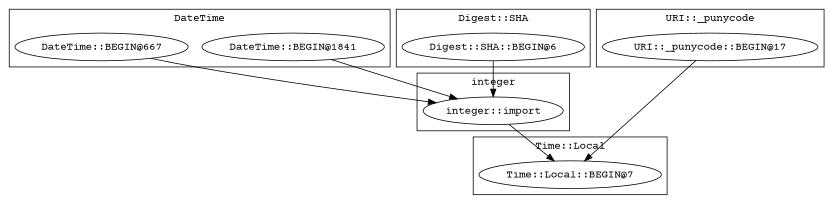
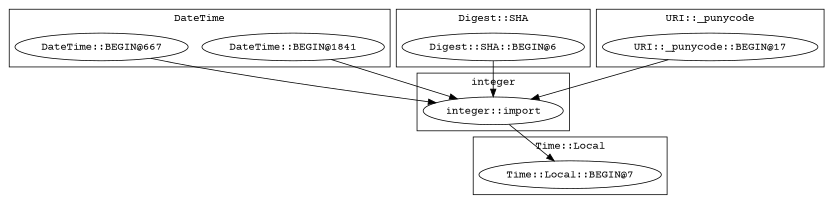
(643, 108) -> (604, 78)
